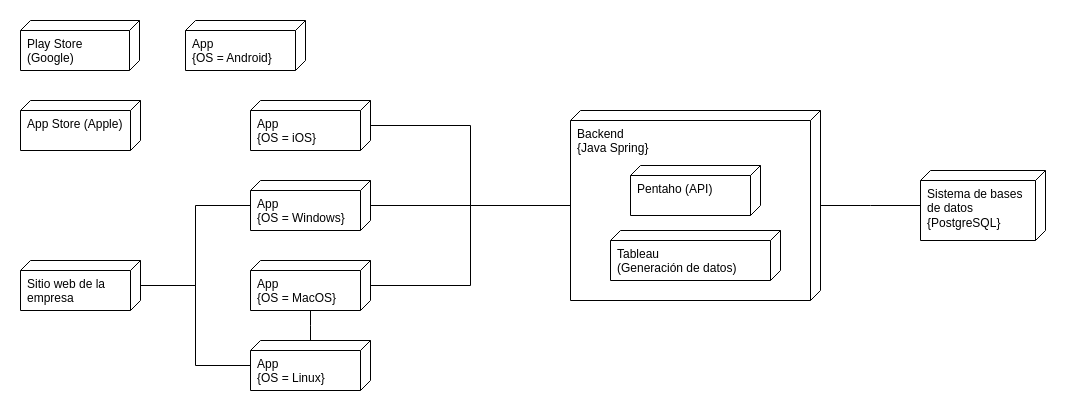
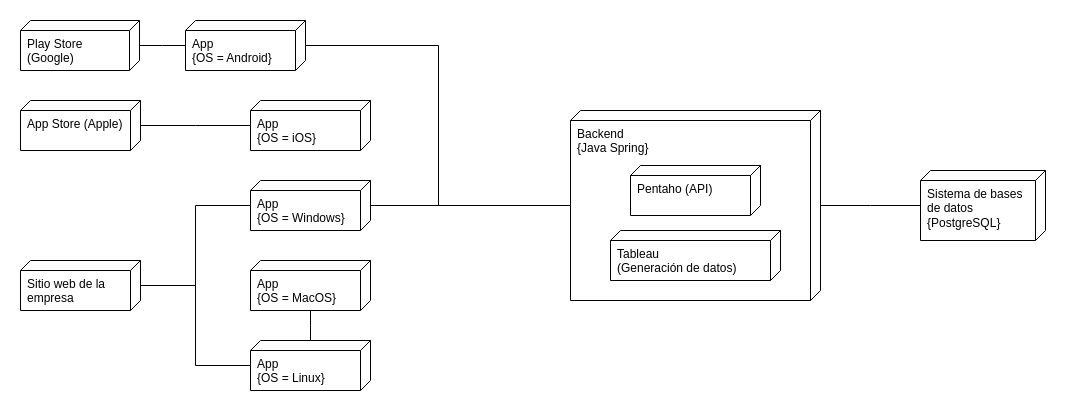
none -> (163, 46)
none -> (439, 58)
none -> (196, 126)
(459, 126) -> none
(460, 286) -> none
